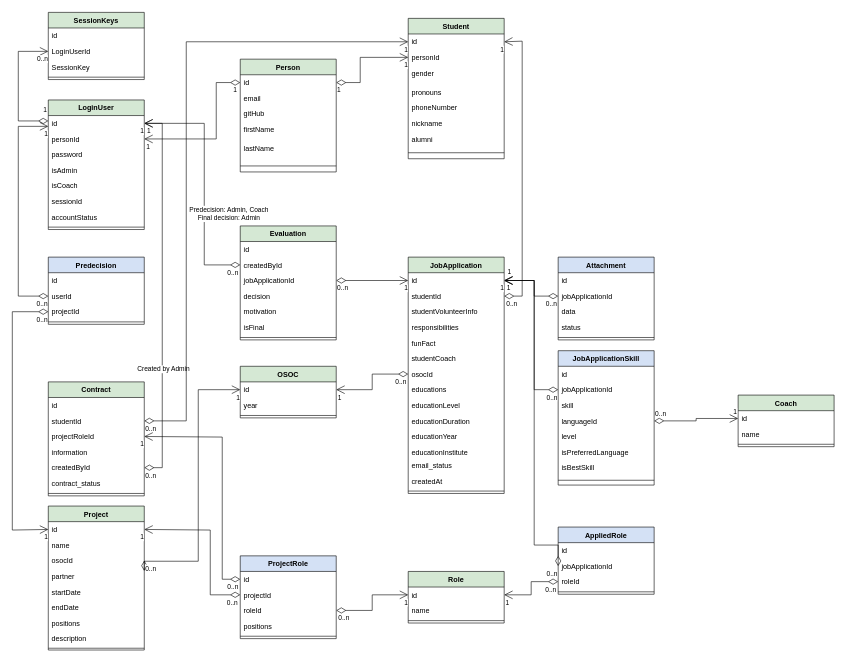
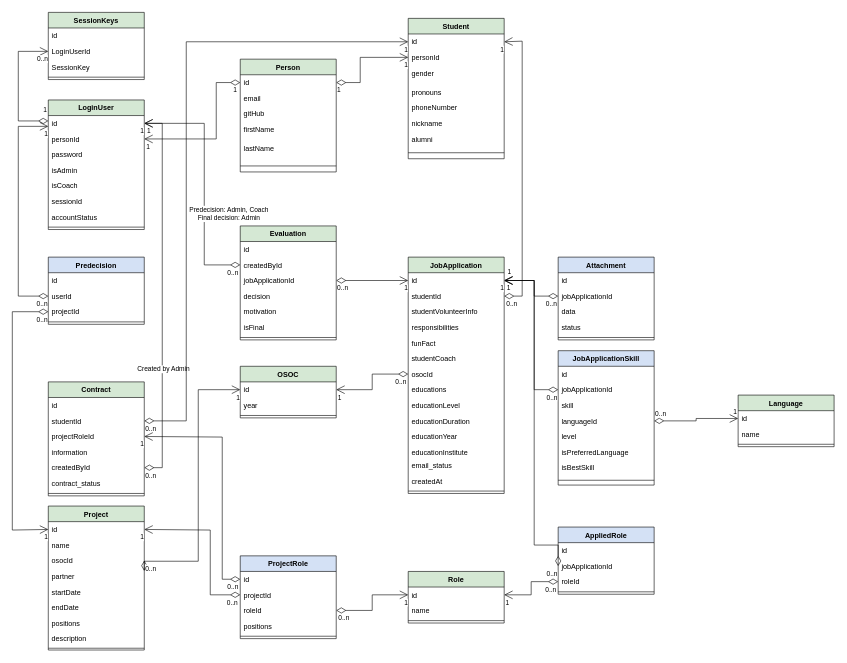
(786, 403) -> (786, 403)
